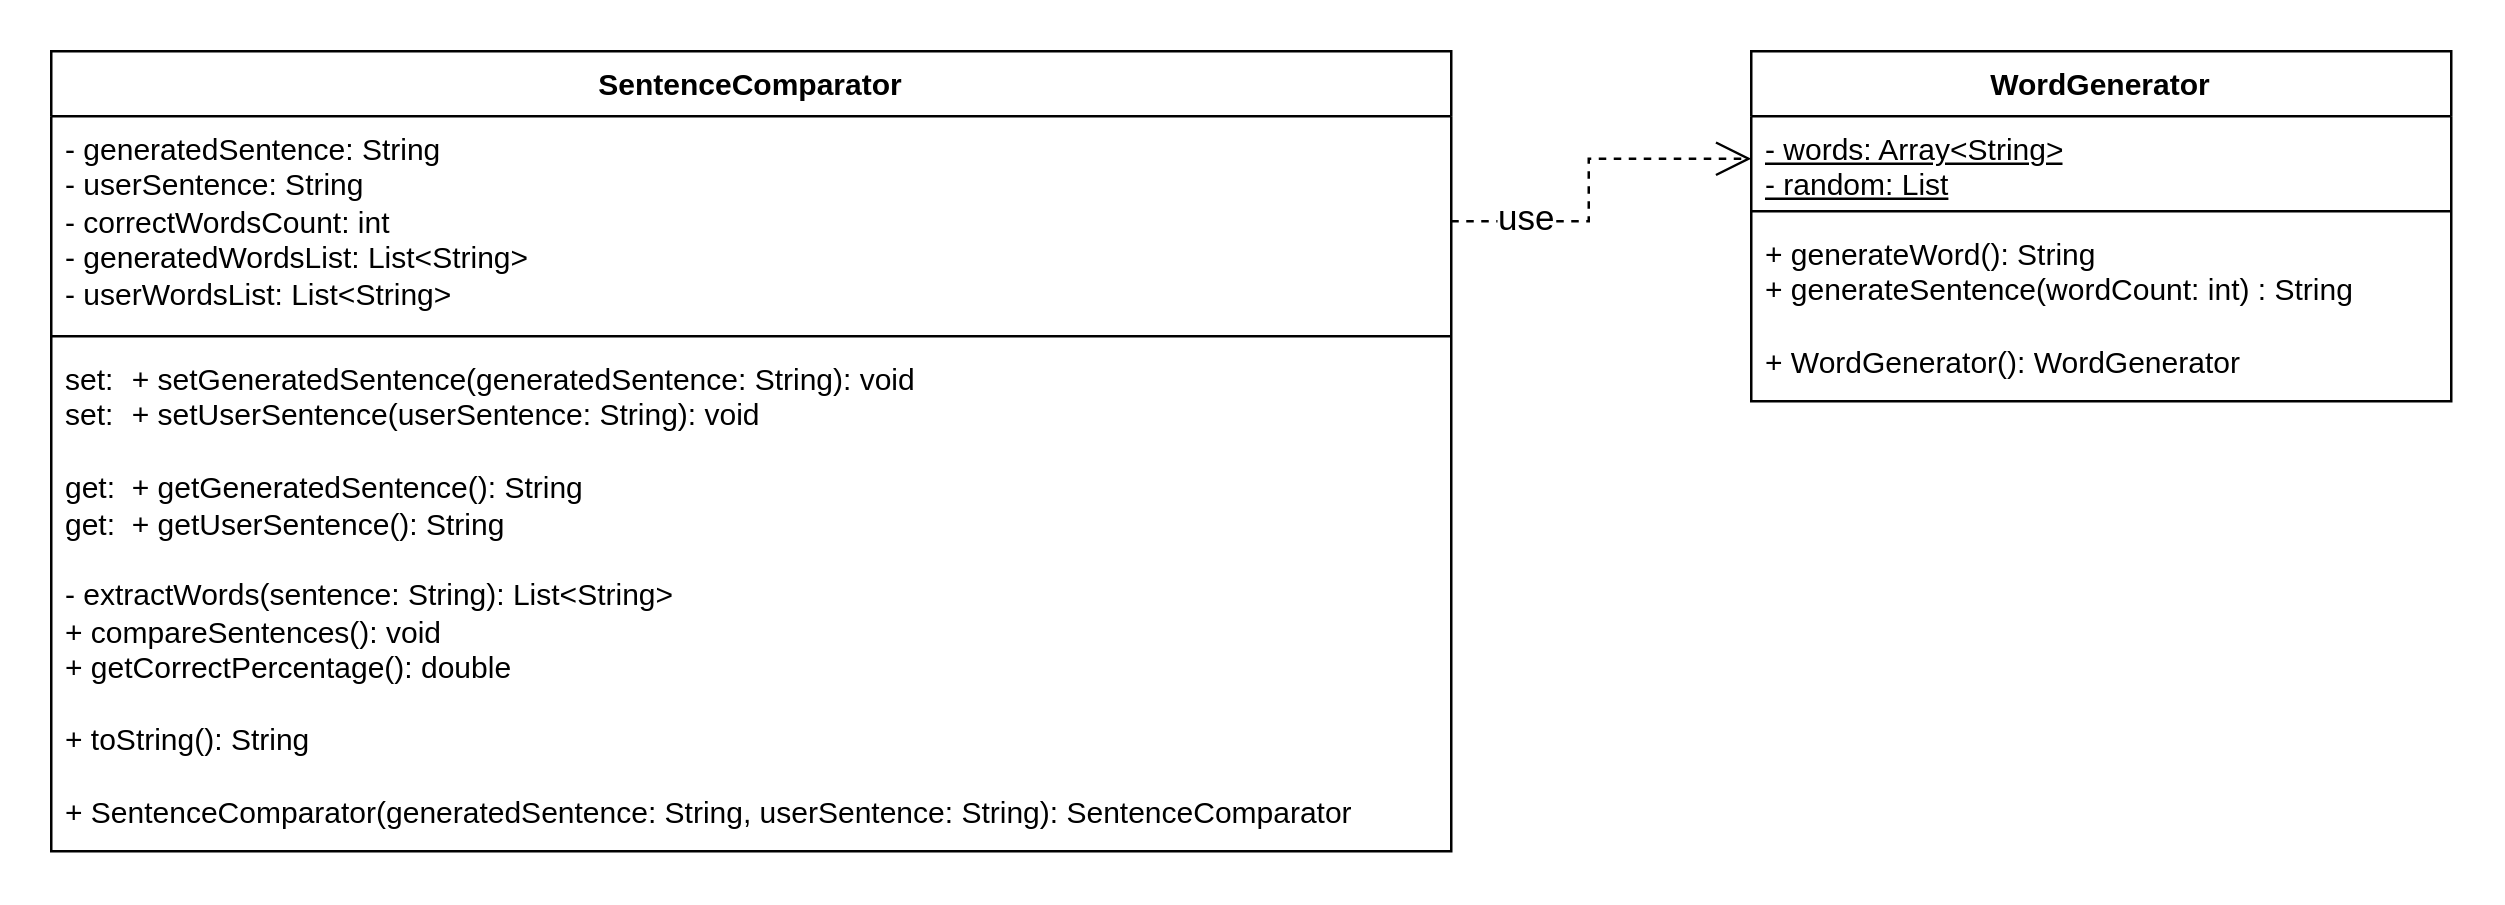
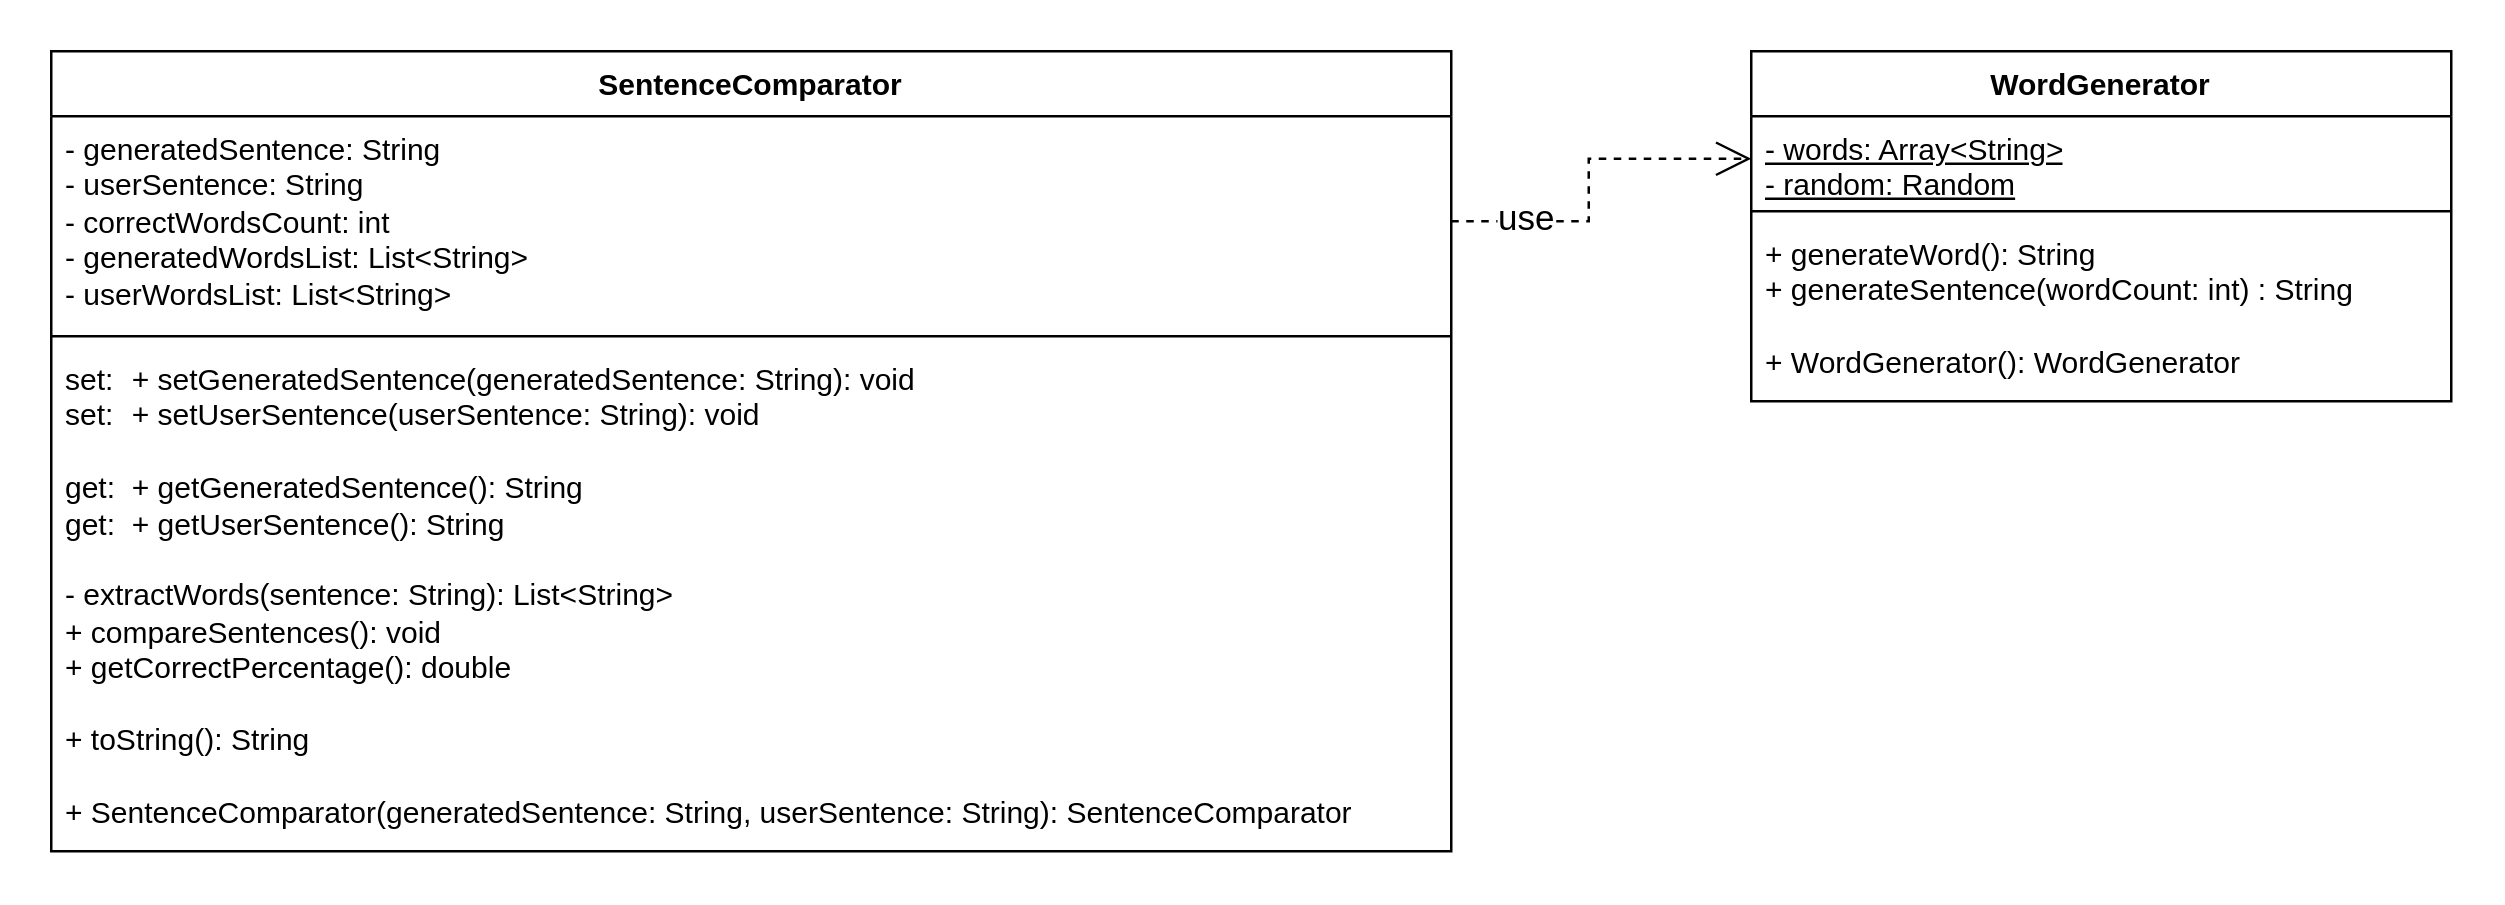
(1935, 170) -> (1935, 170)
